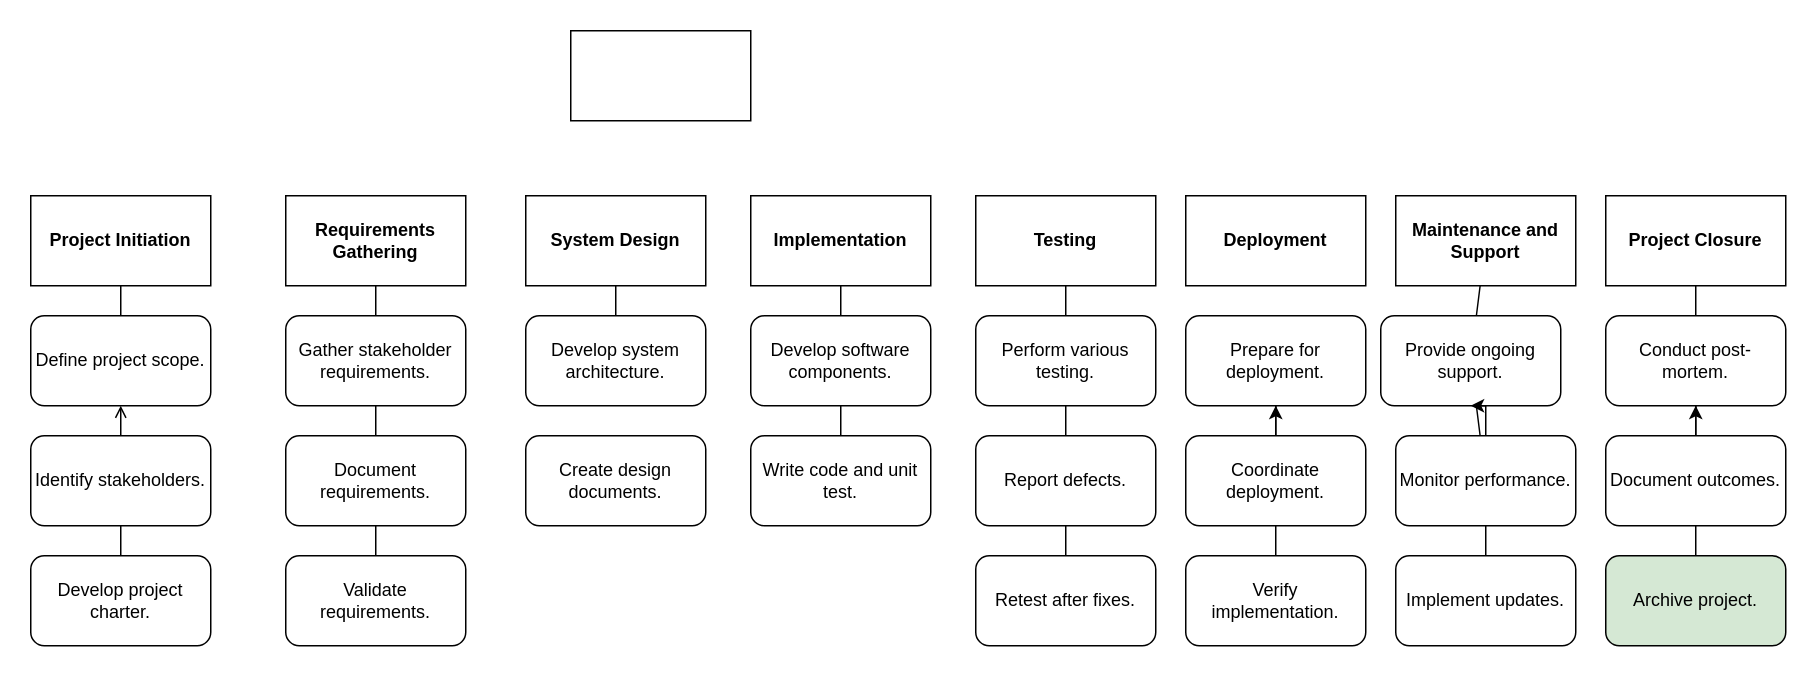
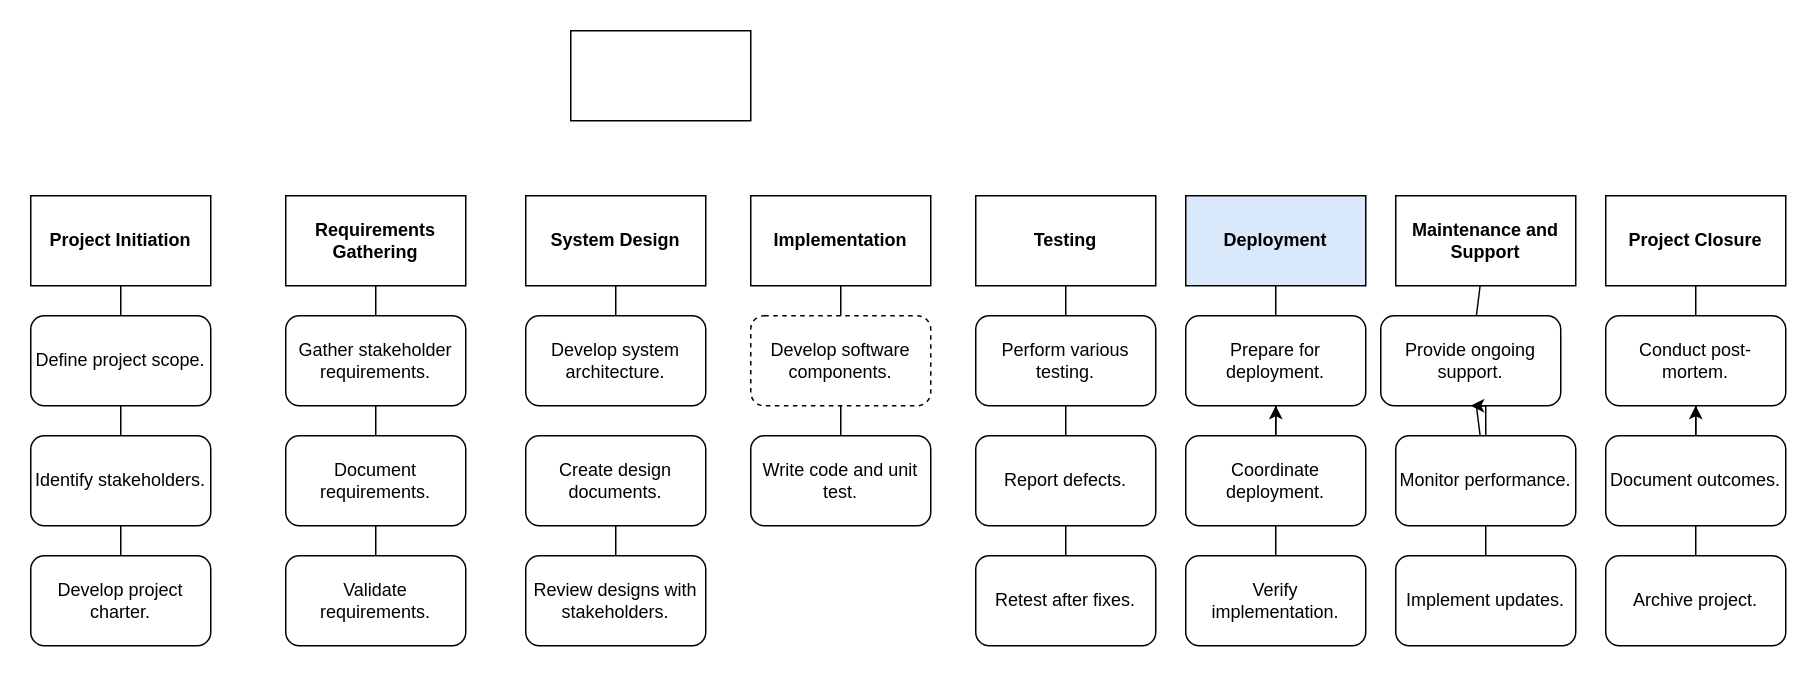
(1276, 241) -> (1276, 241)
none -> (1276, 301)
(841, 361) -> (841, 361)
(121, 413) -> (121, 411)
none -> (616, 541)
none -> (616, 601)
(1696, 601) -> (1696, 601)
